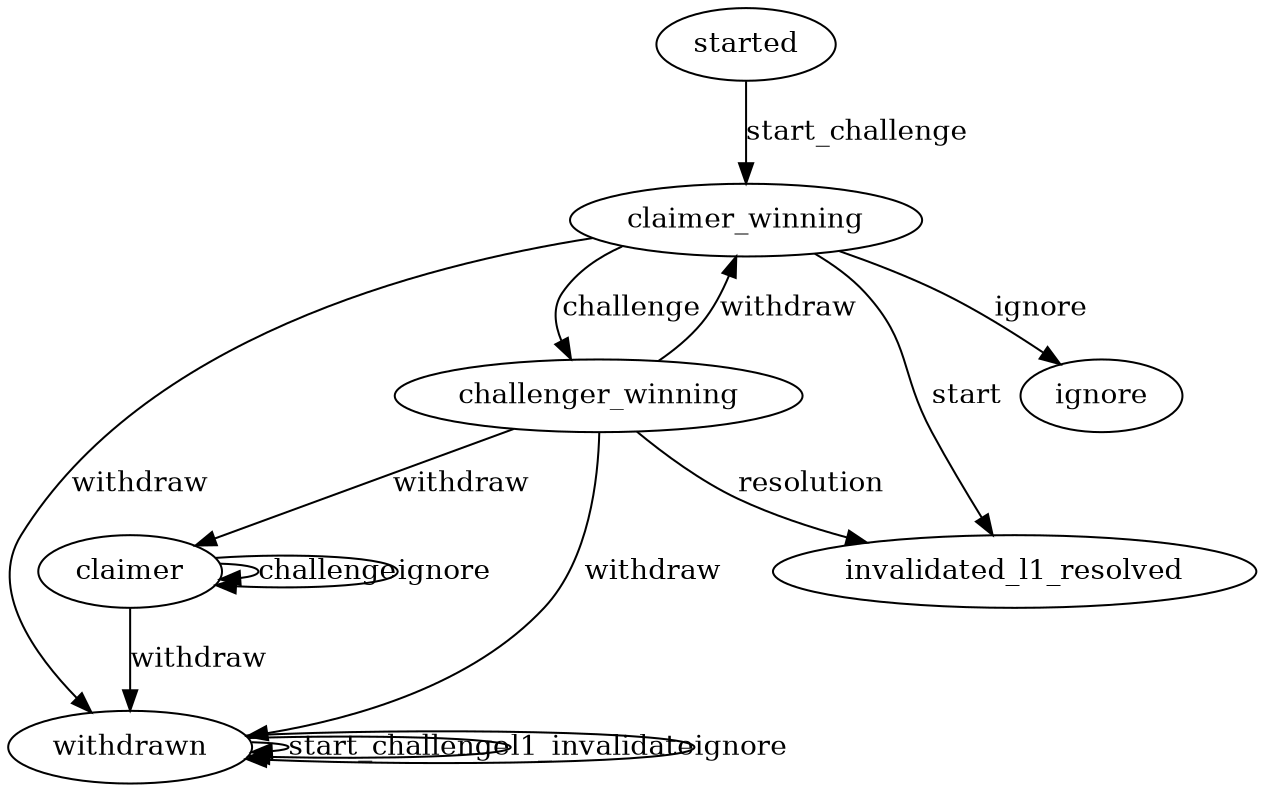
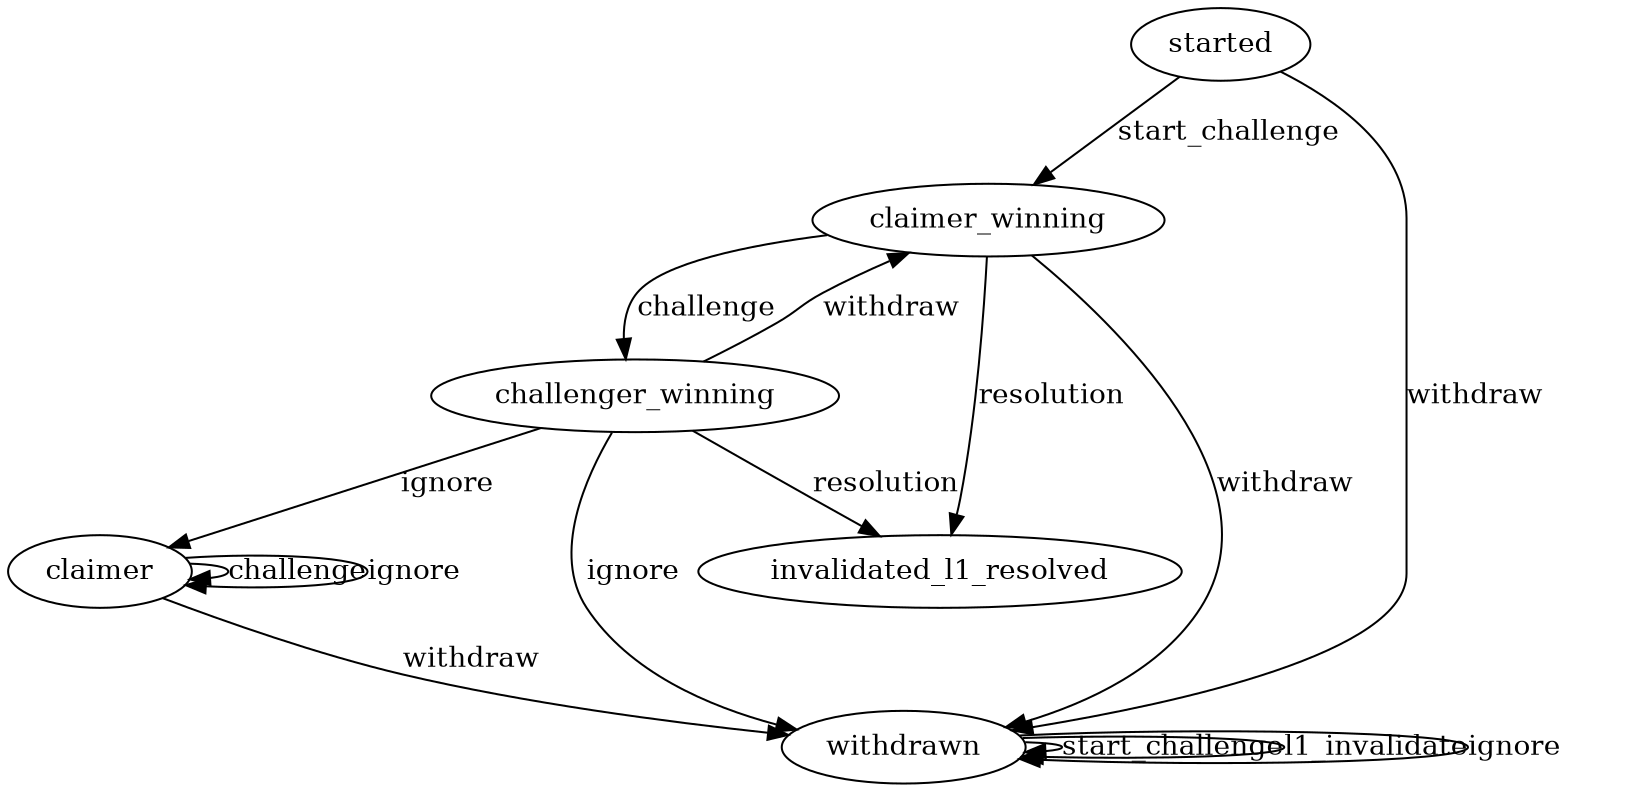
(967, 396) -> (1052, 396)
(1101, 396) -> none
(461, 484) -> (447, 484)
none -> (1407, 505)
(653, 572) -> (633, 572)
